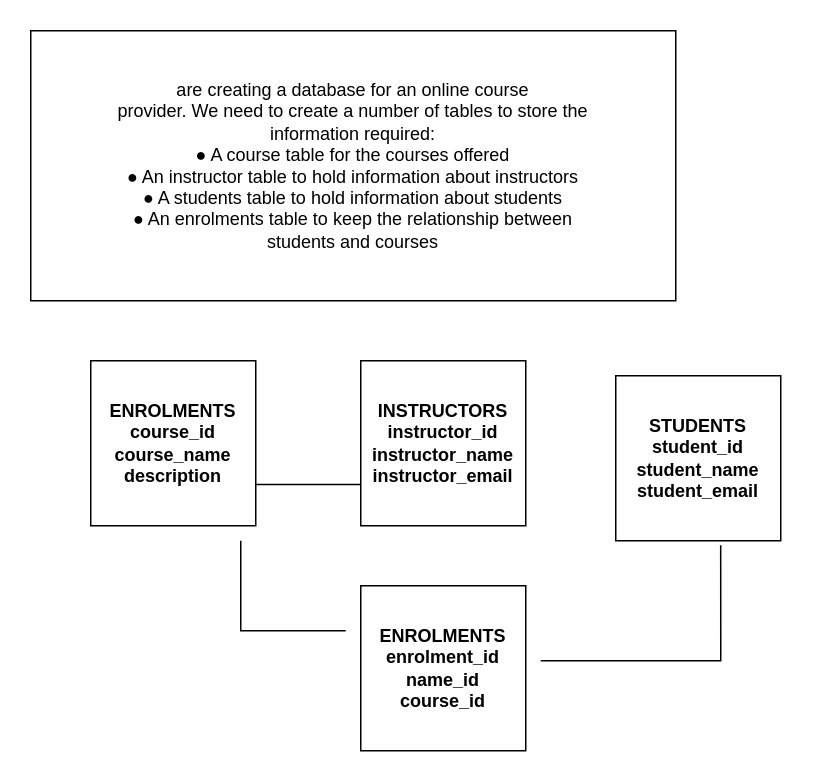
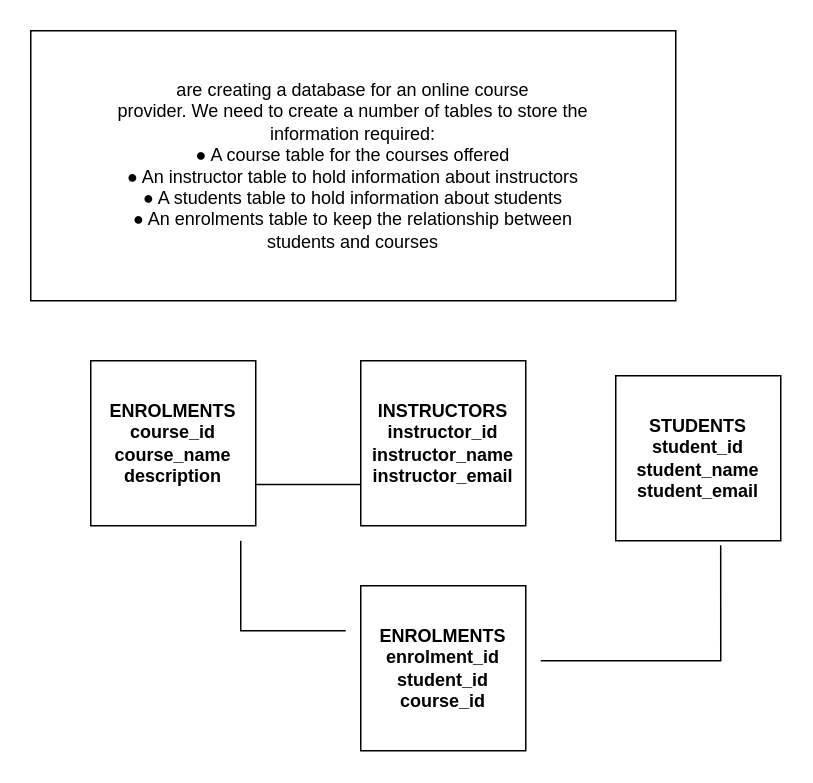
(443, 668) -> (443, 668)
